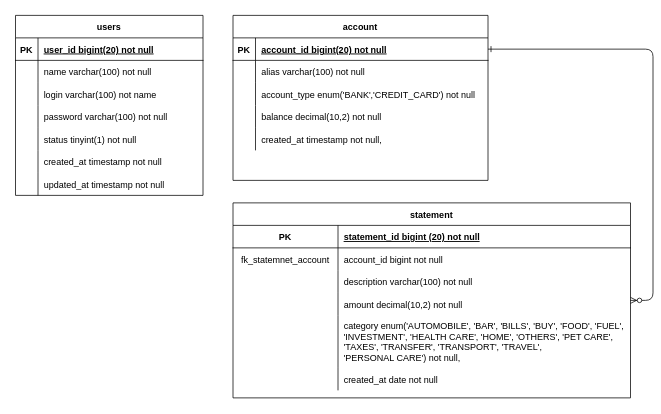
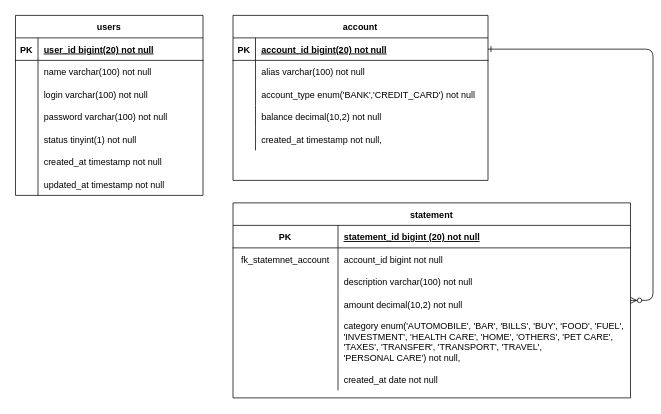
(107, 95) -> (105, 95)
